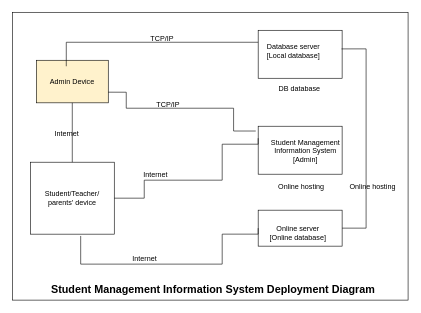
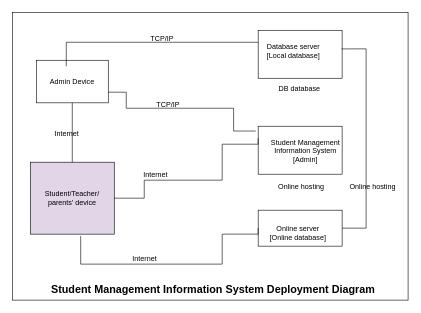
(72, 82) -> (72, 82)
(72, 198) -> (72, 198)
